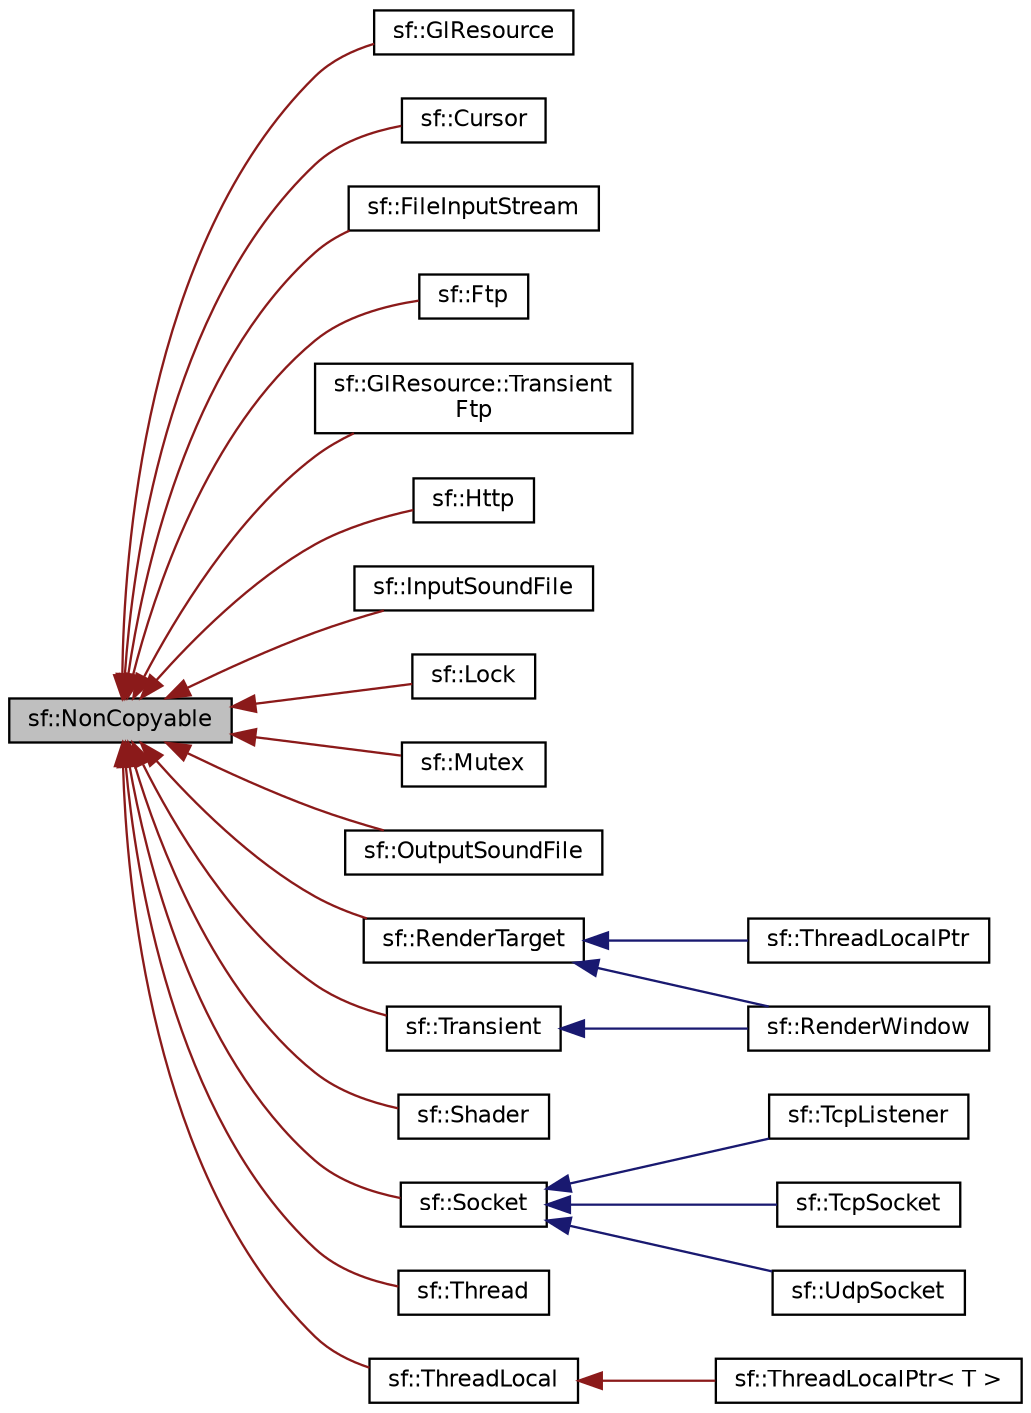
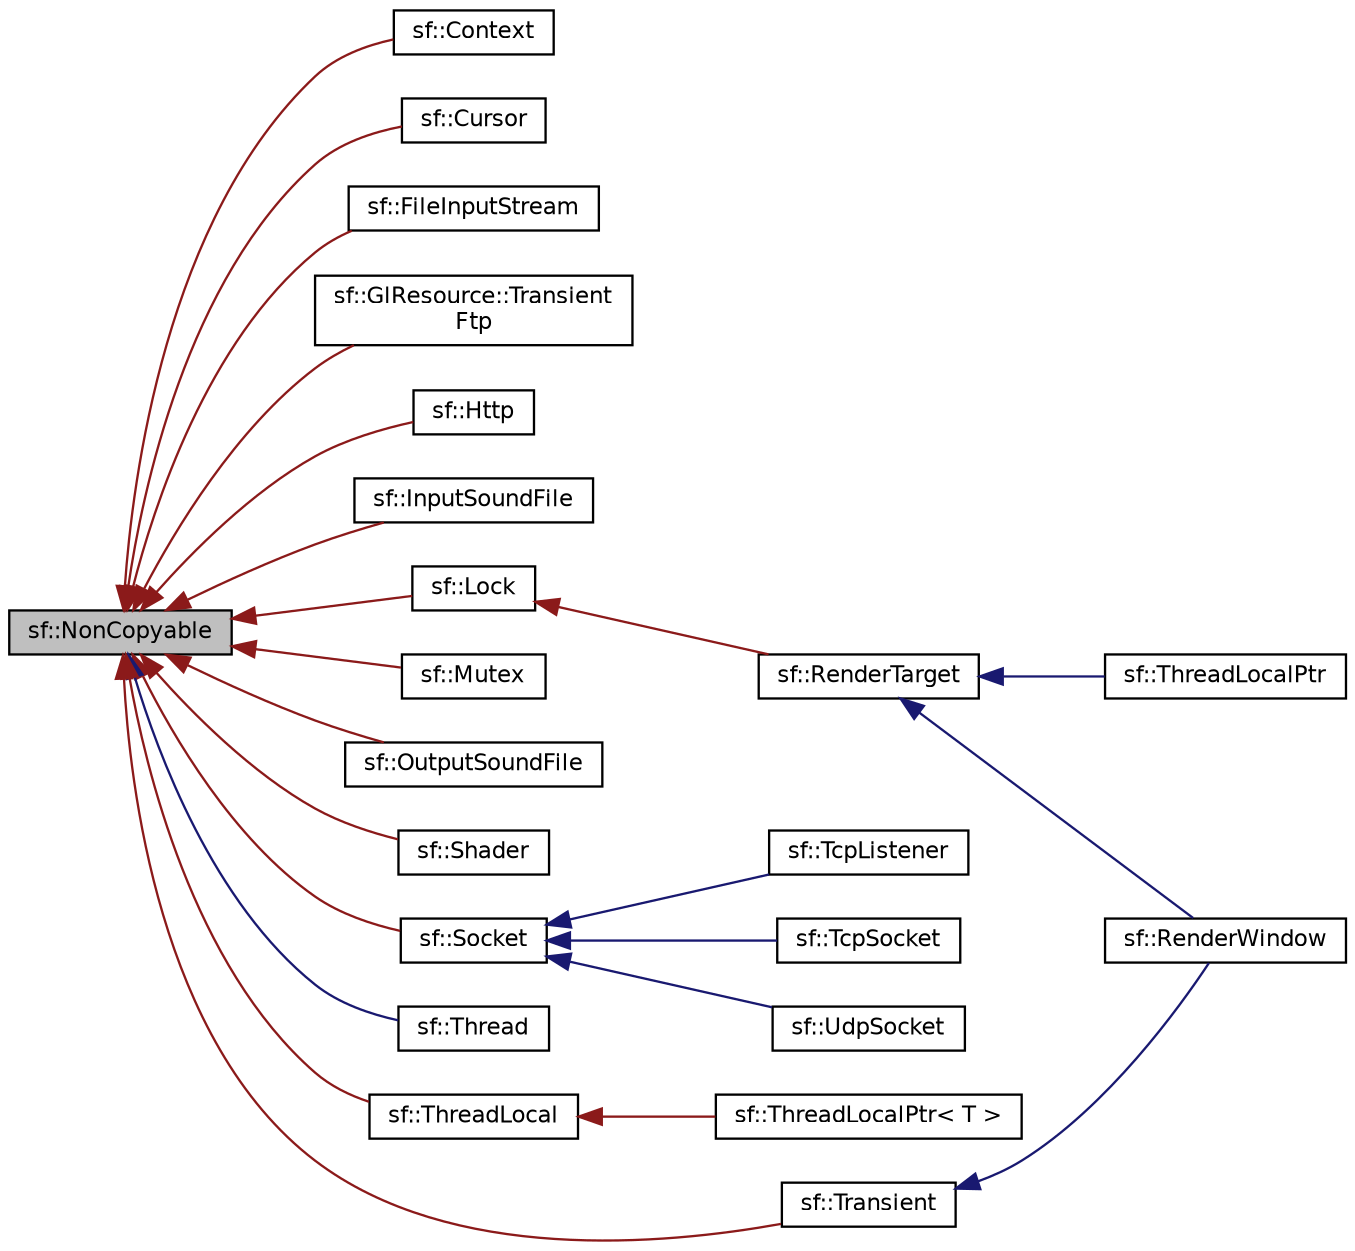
(474, 32) -> (474, 32)
(474, 297) -> none
(252, 853) -> (664, 631)
(196, 1068) -> (227, 883)
